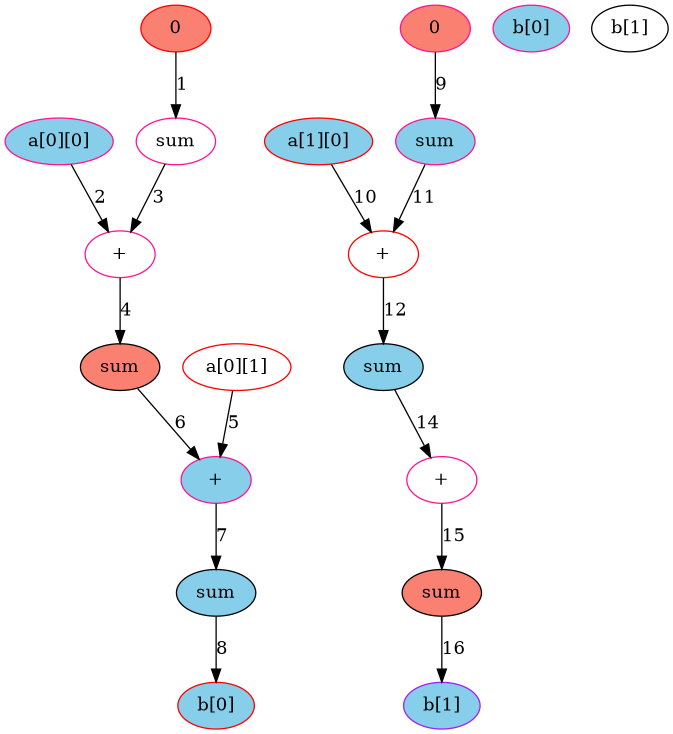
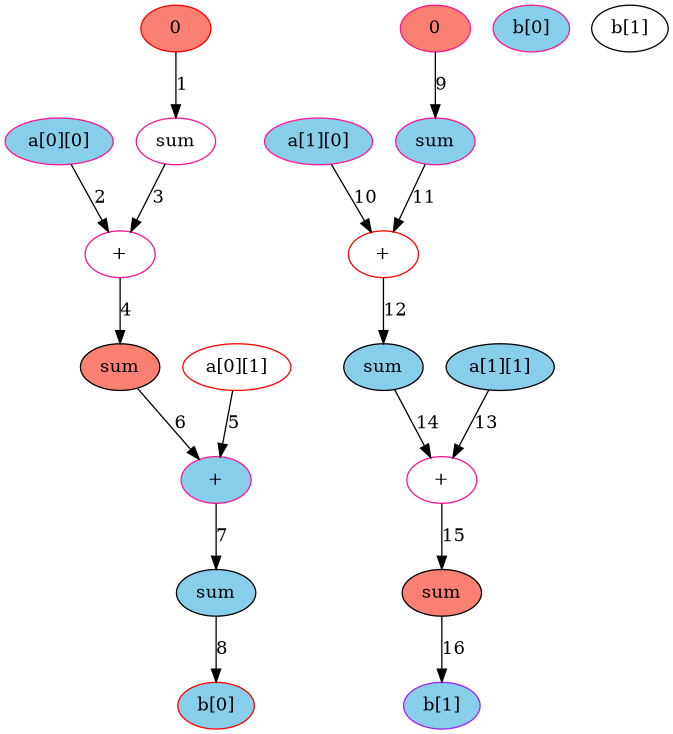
(319, 141) -> (319, 141)
none -> (500, 367)
